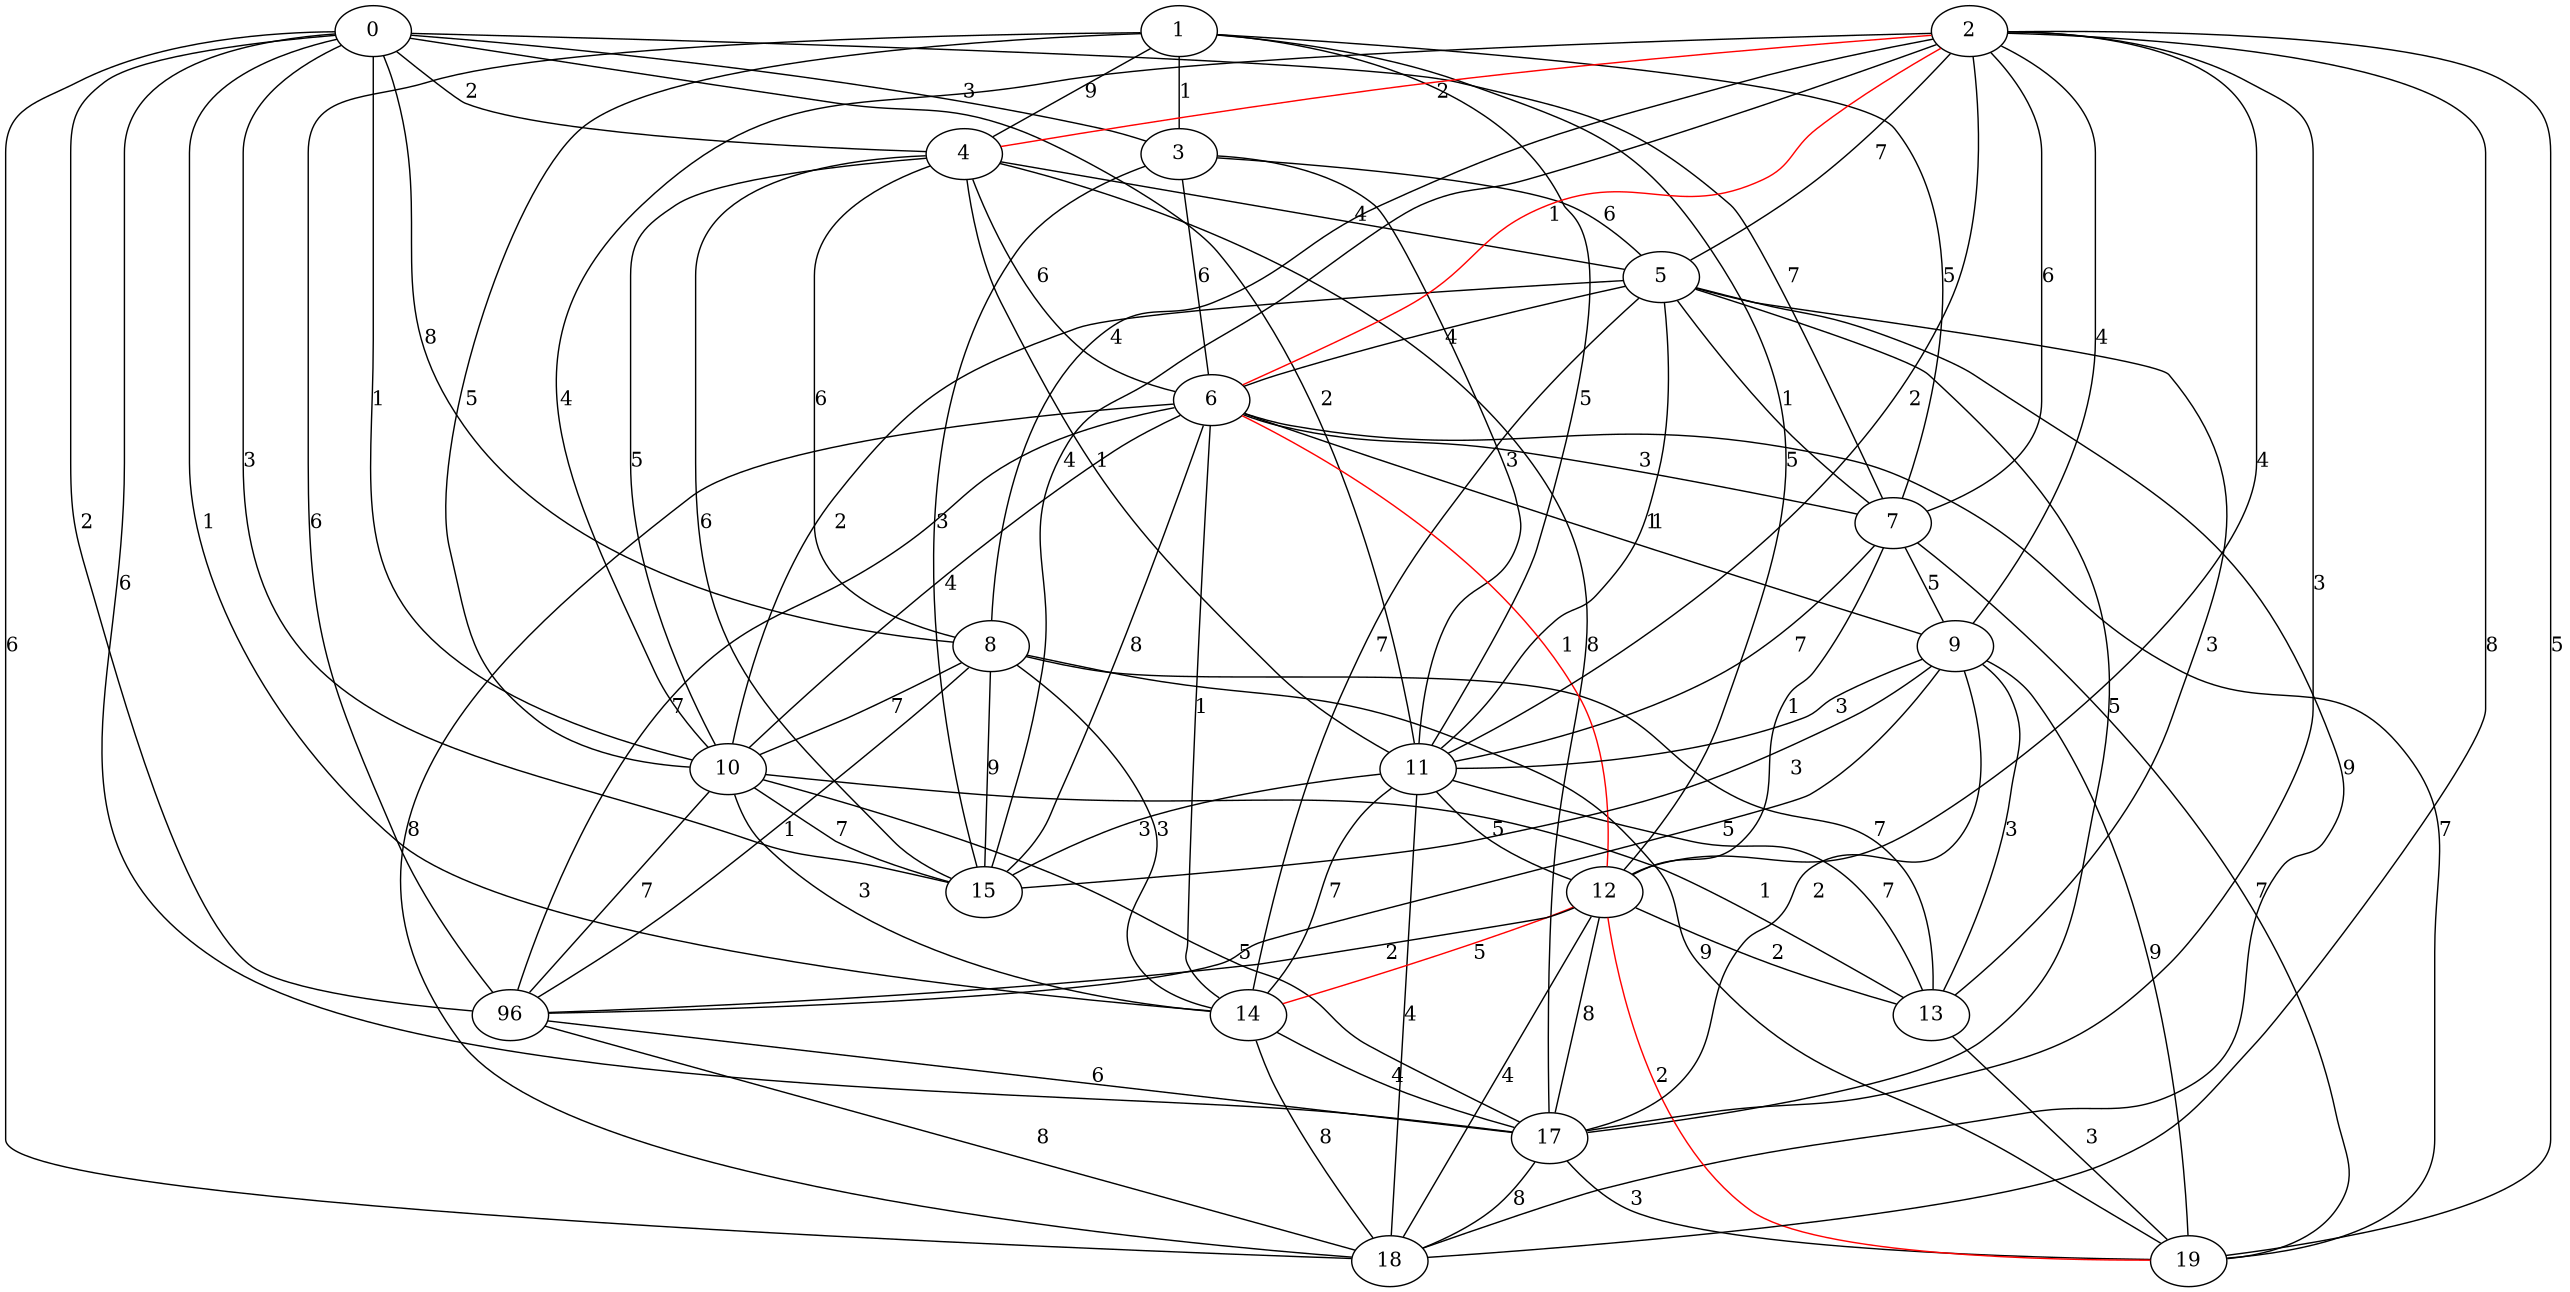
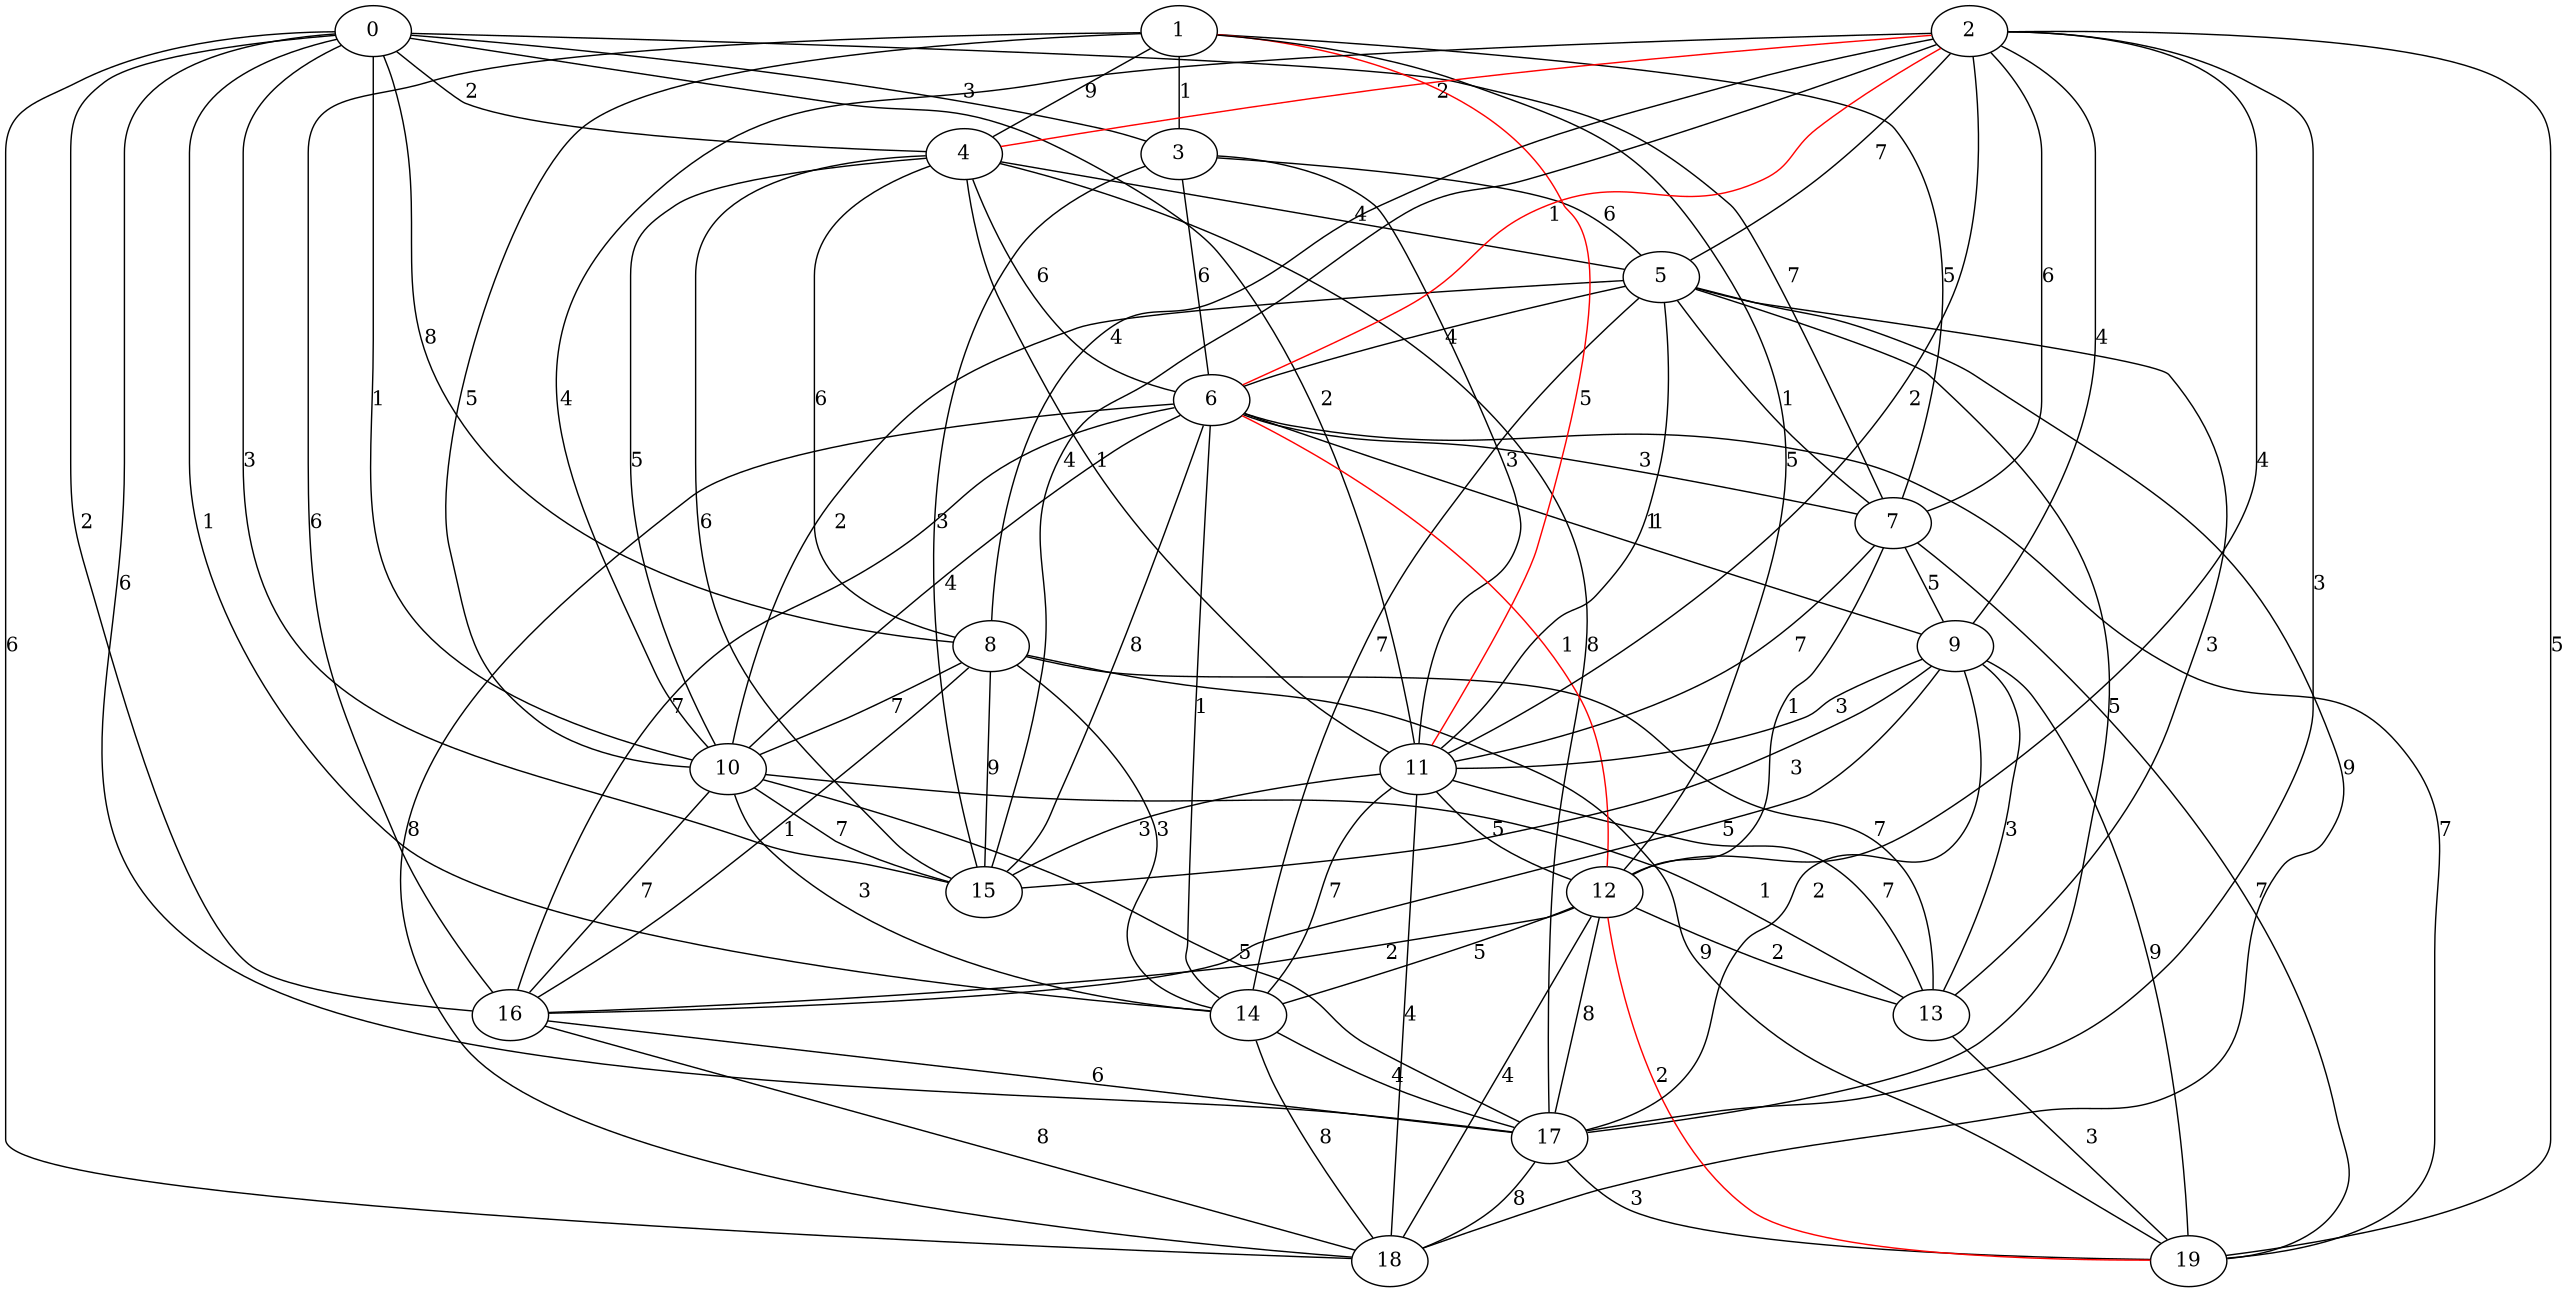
(1588, 311) -> (1588, 311)
(2466, 755) -> none
(1429, 958) -> (1429, 958)
(510, 1015) -> (510, 1015)
